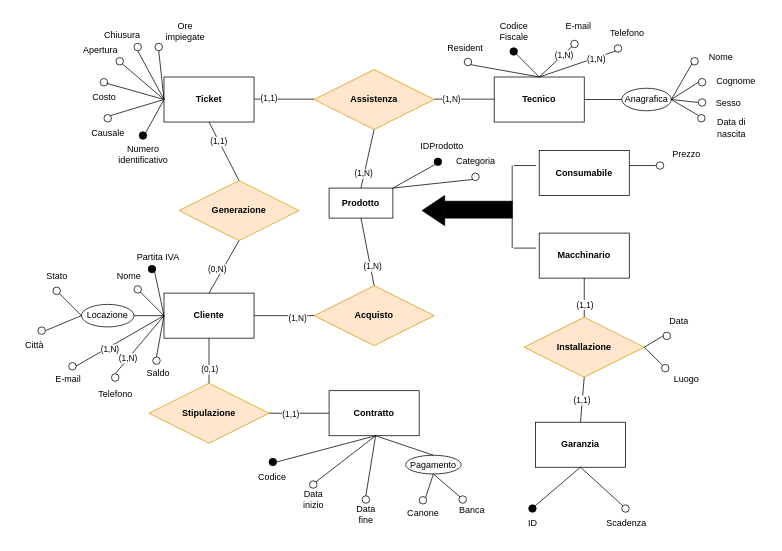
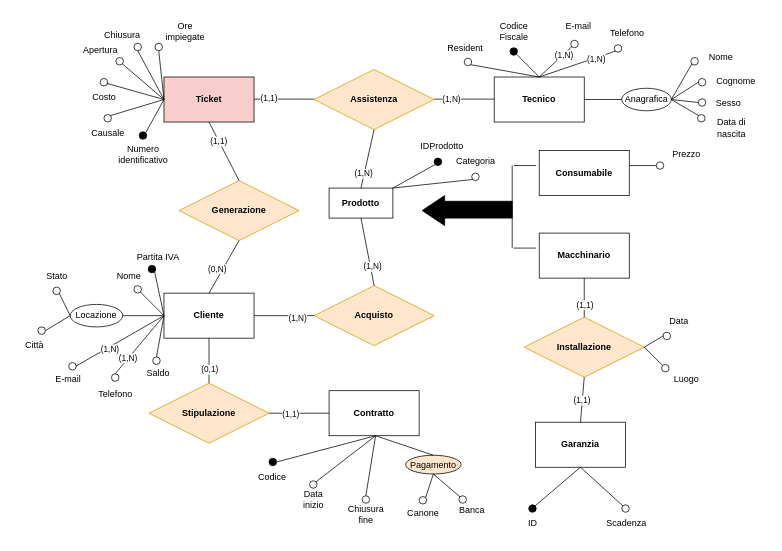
(209, 99) -> (209, 99)
(108, 315) -> (96, 315)
(433, 464) -> (433, 464)
(366, 514) -> (366, 514)
